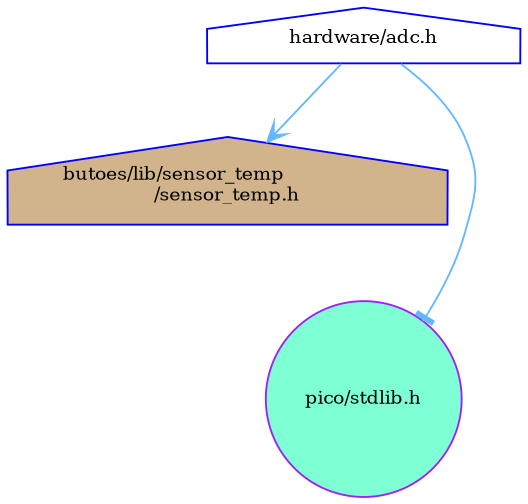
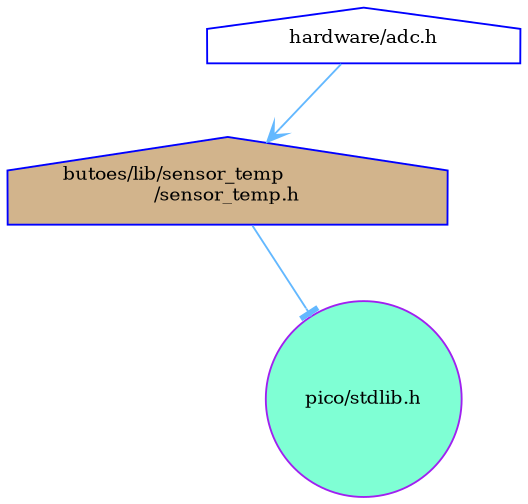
(475, 180) -> (279, 267)
